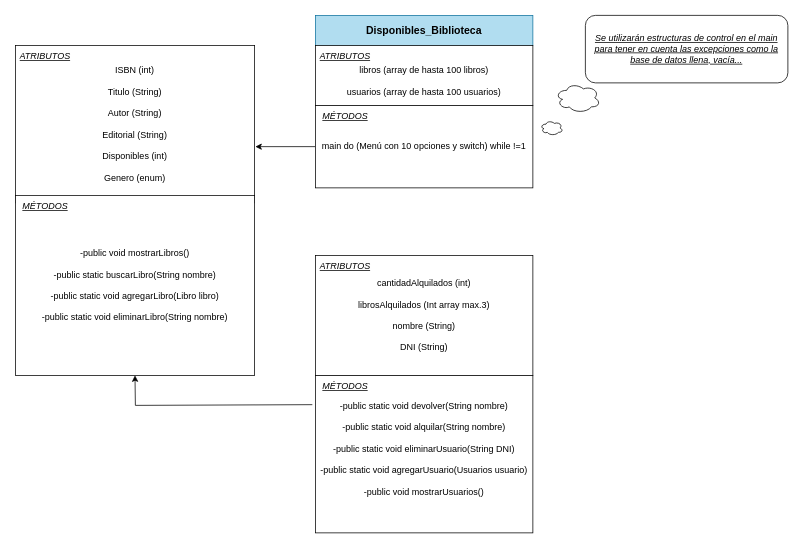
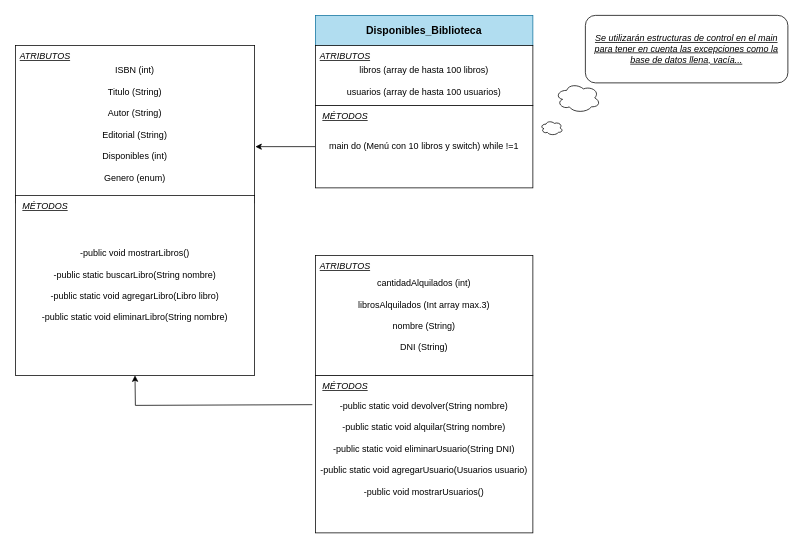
(424, 147) -> (424, 147)
